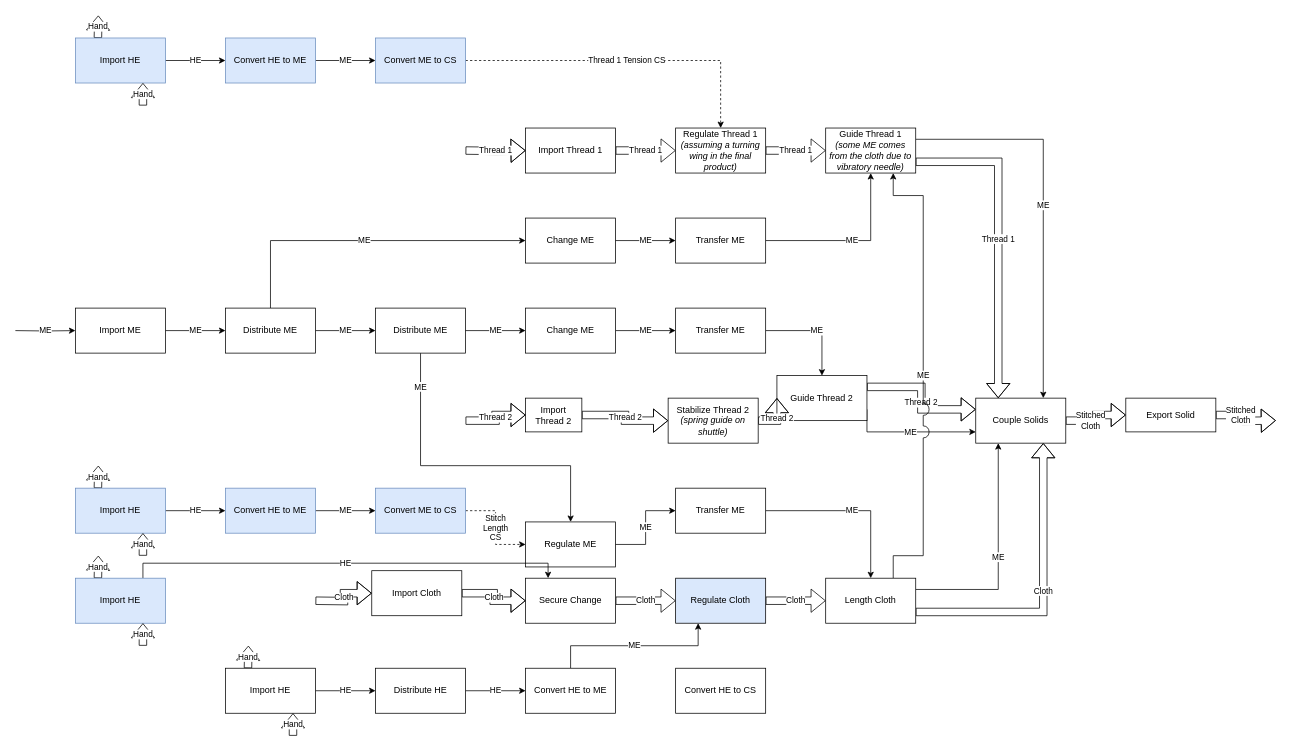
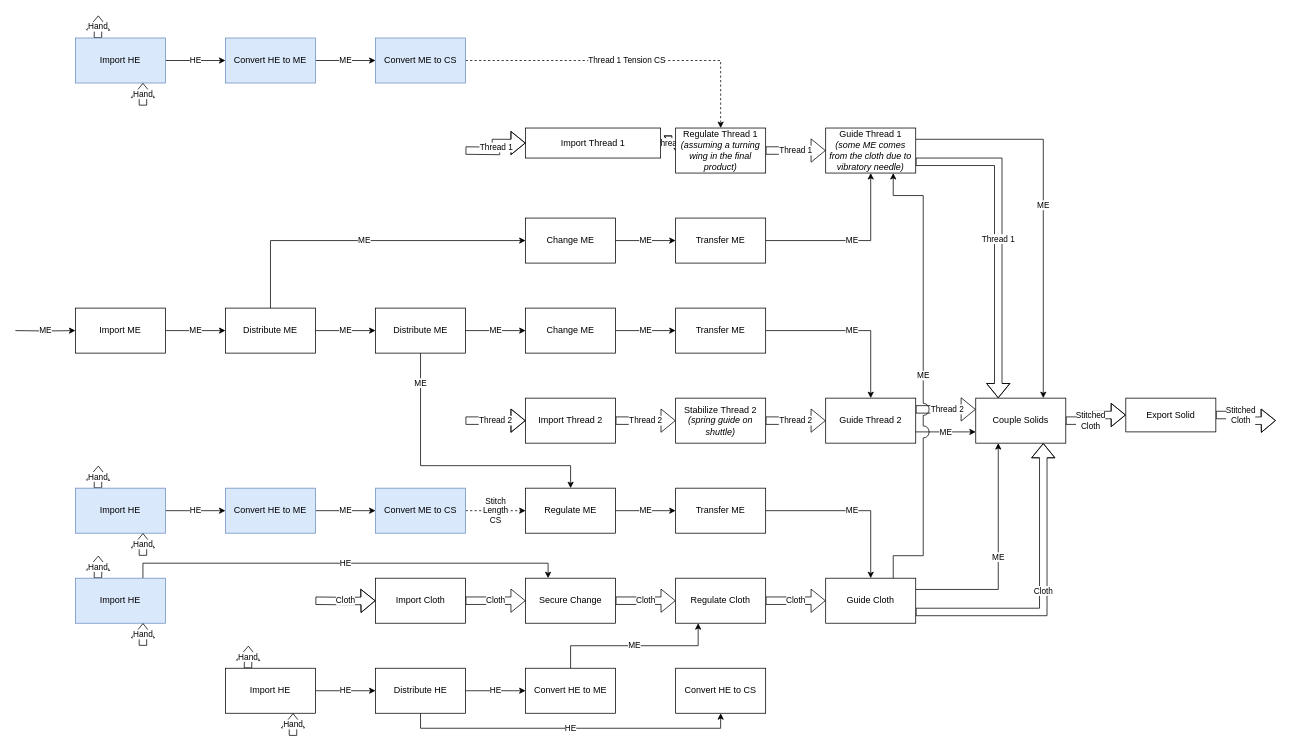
(570, 150) -> (593, 143)
(822, 398) -> (870, 420)
(554, 415) -> (570, 420)
(713, 420) -> (720, 420)
(570, 544) -> (570, 510)
(417, 593) -> (420, 600)
(720, 600) -> (720, 600)
(870, 600) -> (870, 600)
none -> (567, 728)
